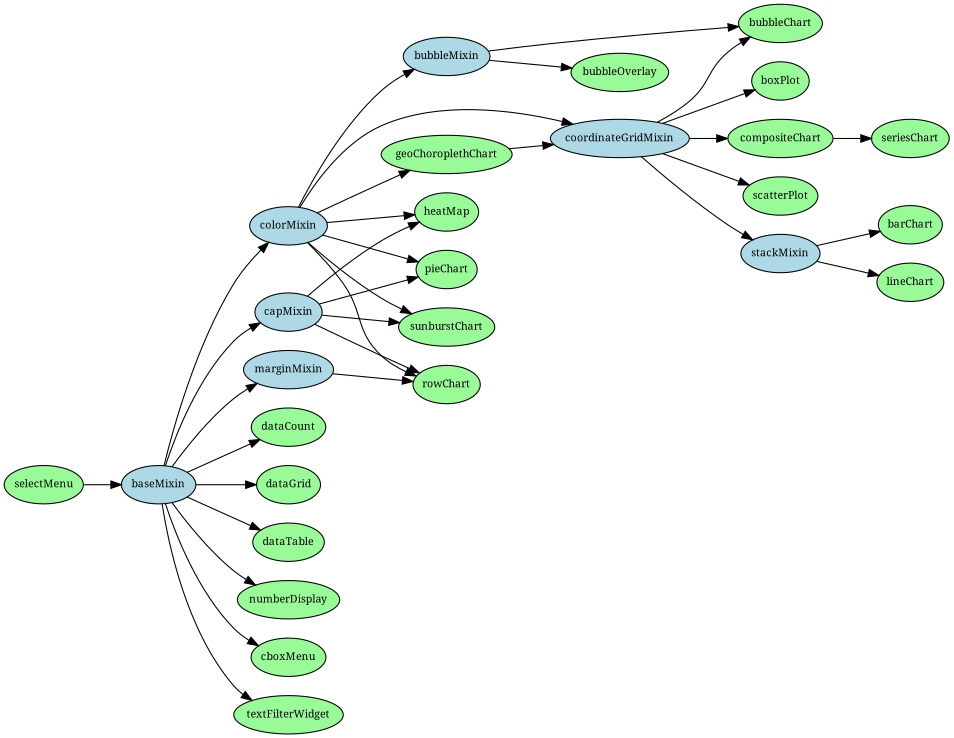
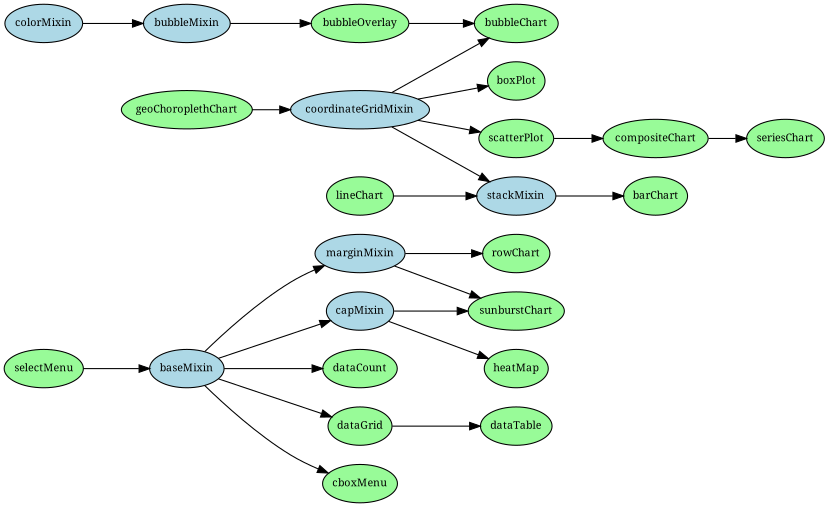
(608, 38) -> (436, 23)
(413, 116) -> none
(703, 138) -> (573, 138)
(359, 194) -> none
(365, 219) -> none
(843, 267) -> (430, 196)
(447, 270) -> none
(353, 279) -> (432, 280)
(356, 309) -> none
(362, 347) -> none
(200, 352) -> none
(219, 511) -> (431, 426)
(289, 600) -> none
(289, 715) -> none
